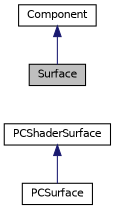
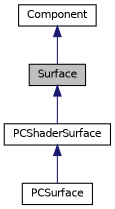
none -> (57, 110)
